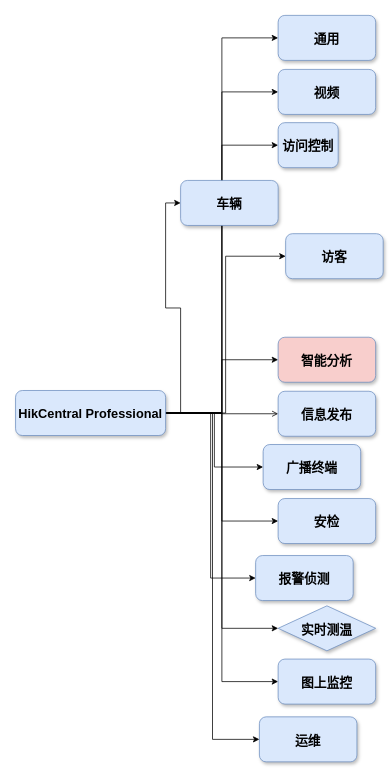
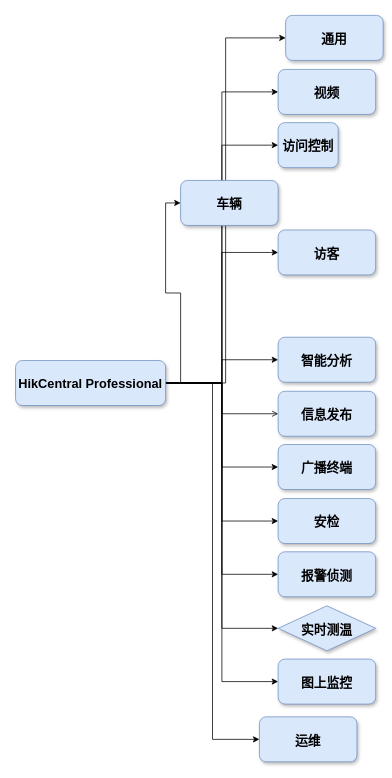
(327, 38) -> (334, 38)
(334, 256) -> (327, 252)
(327, 360) -> (327, 360)
(90, 413) -> (90, 383)
(312, 467) -> (327, 467)
(304, 578) -> (327, 574)
